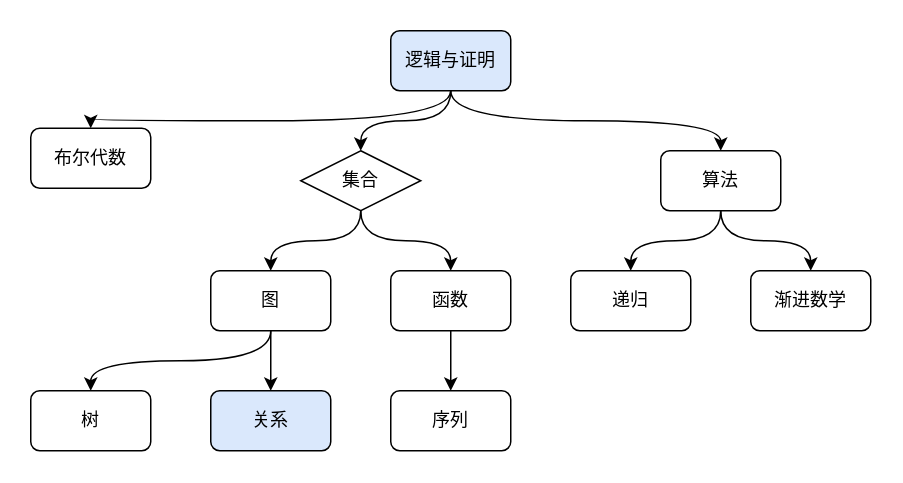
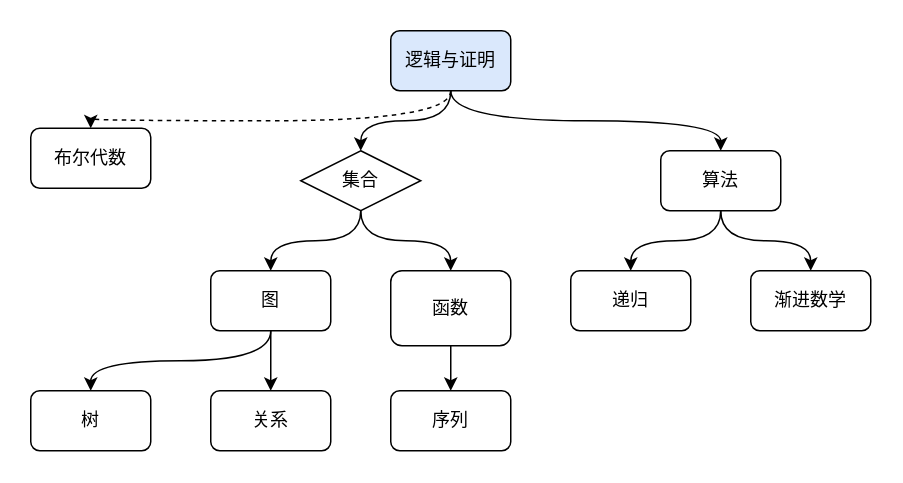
(284, 121) -> (284, 121)
(451, 301) -> (451, 308)
(271, 421) -> (271, 421)
